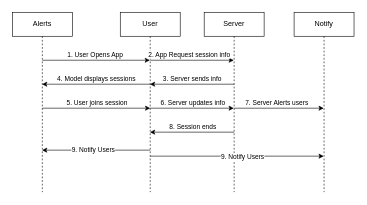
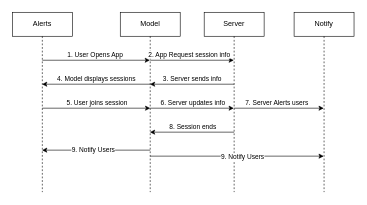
(150, 24) -> (150, 24)
